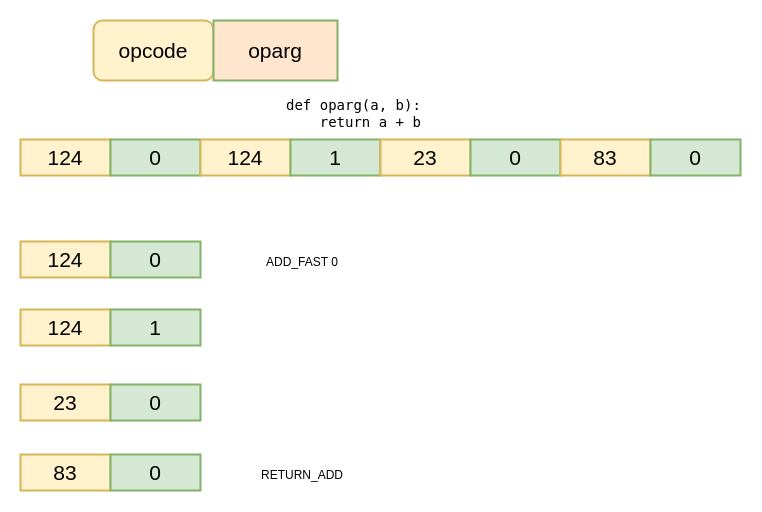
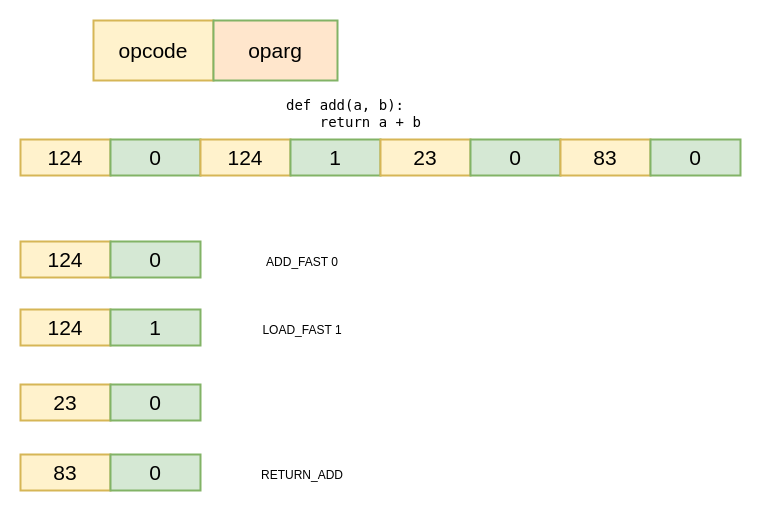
(154, 51) -> (154, 51)
(342, 100) -> (334, 100)
none -> (303, 331)
